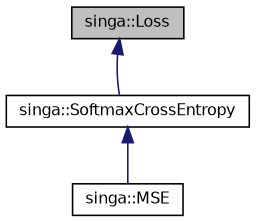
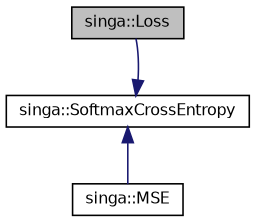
(117, 75) -> (138, 59)
